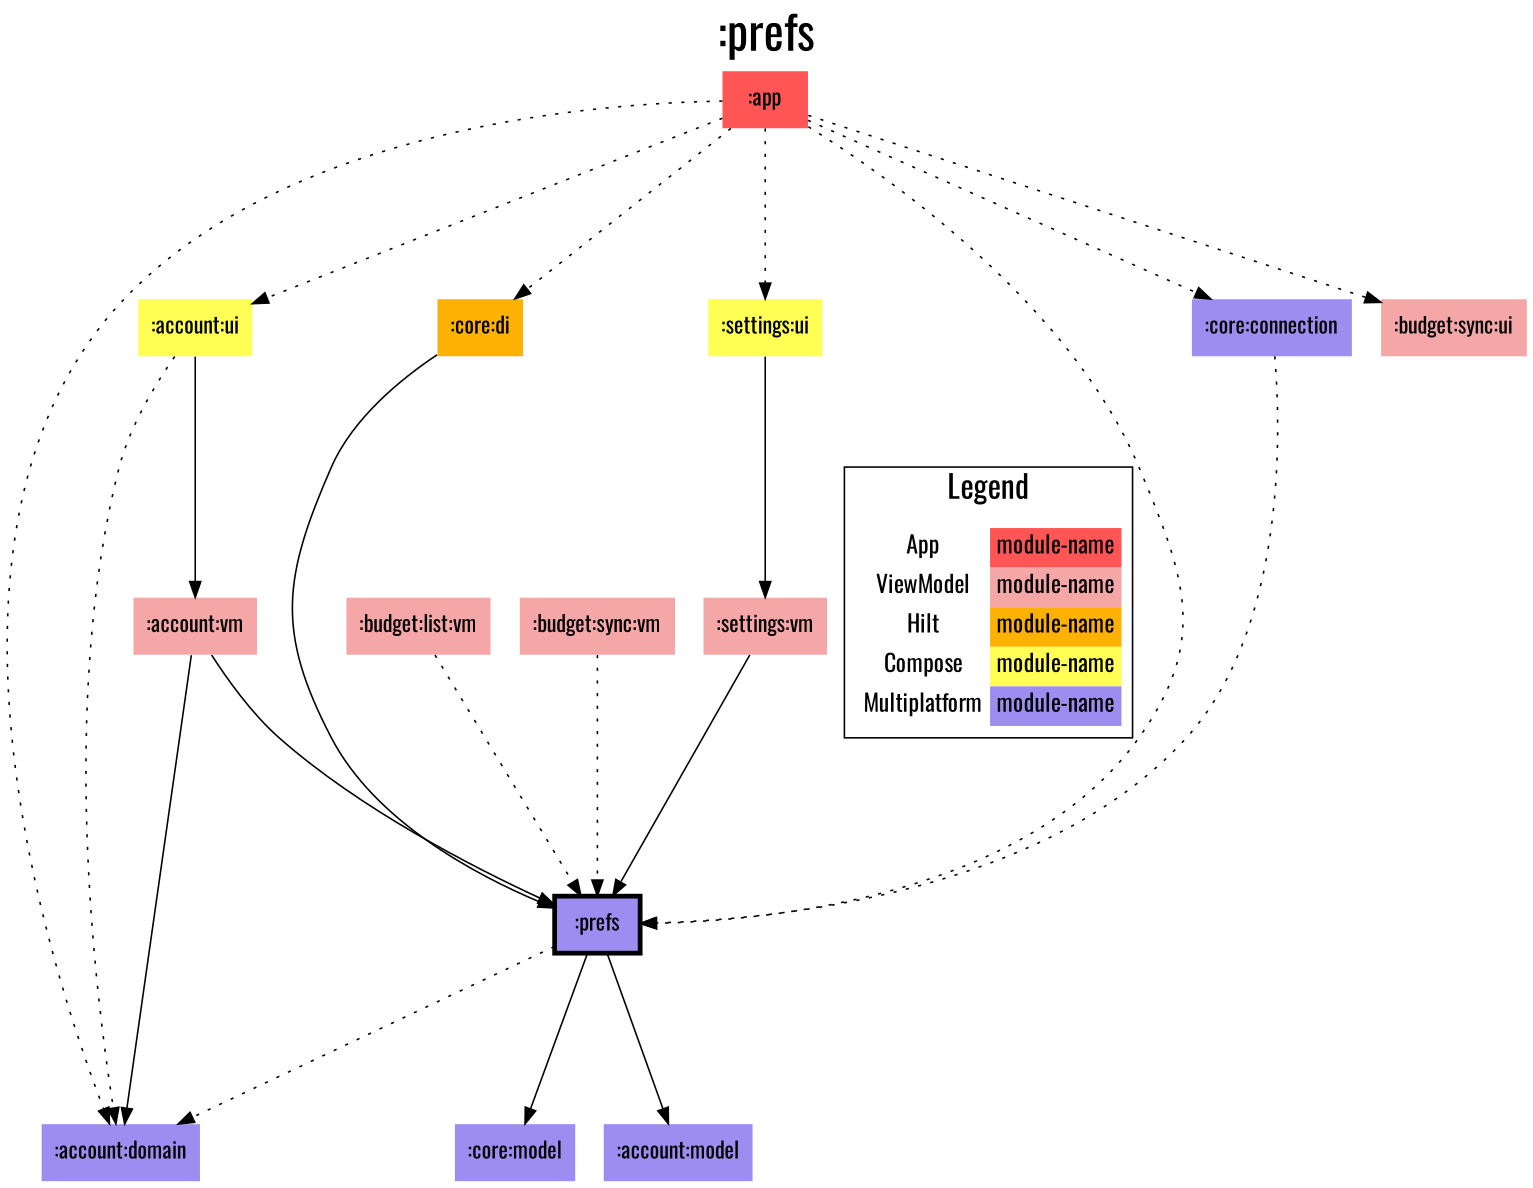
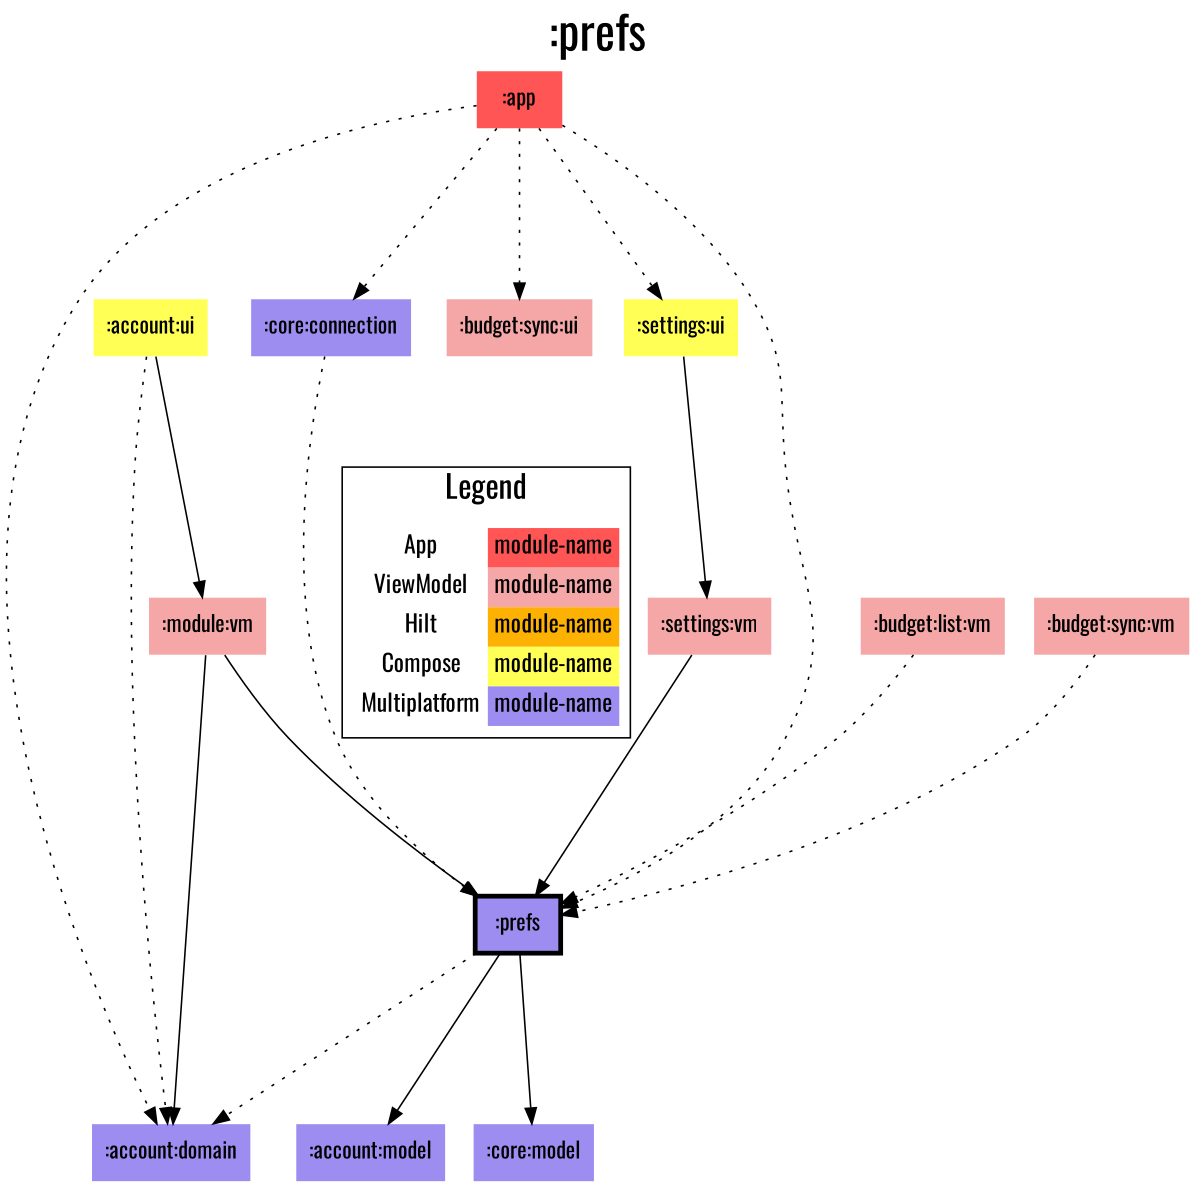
(495, 208) -> none
(480, 328) -> none
(195, 626) -> (208, 626)
